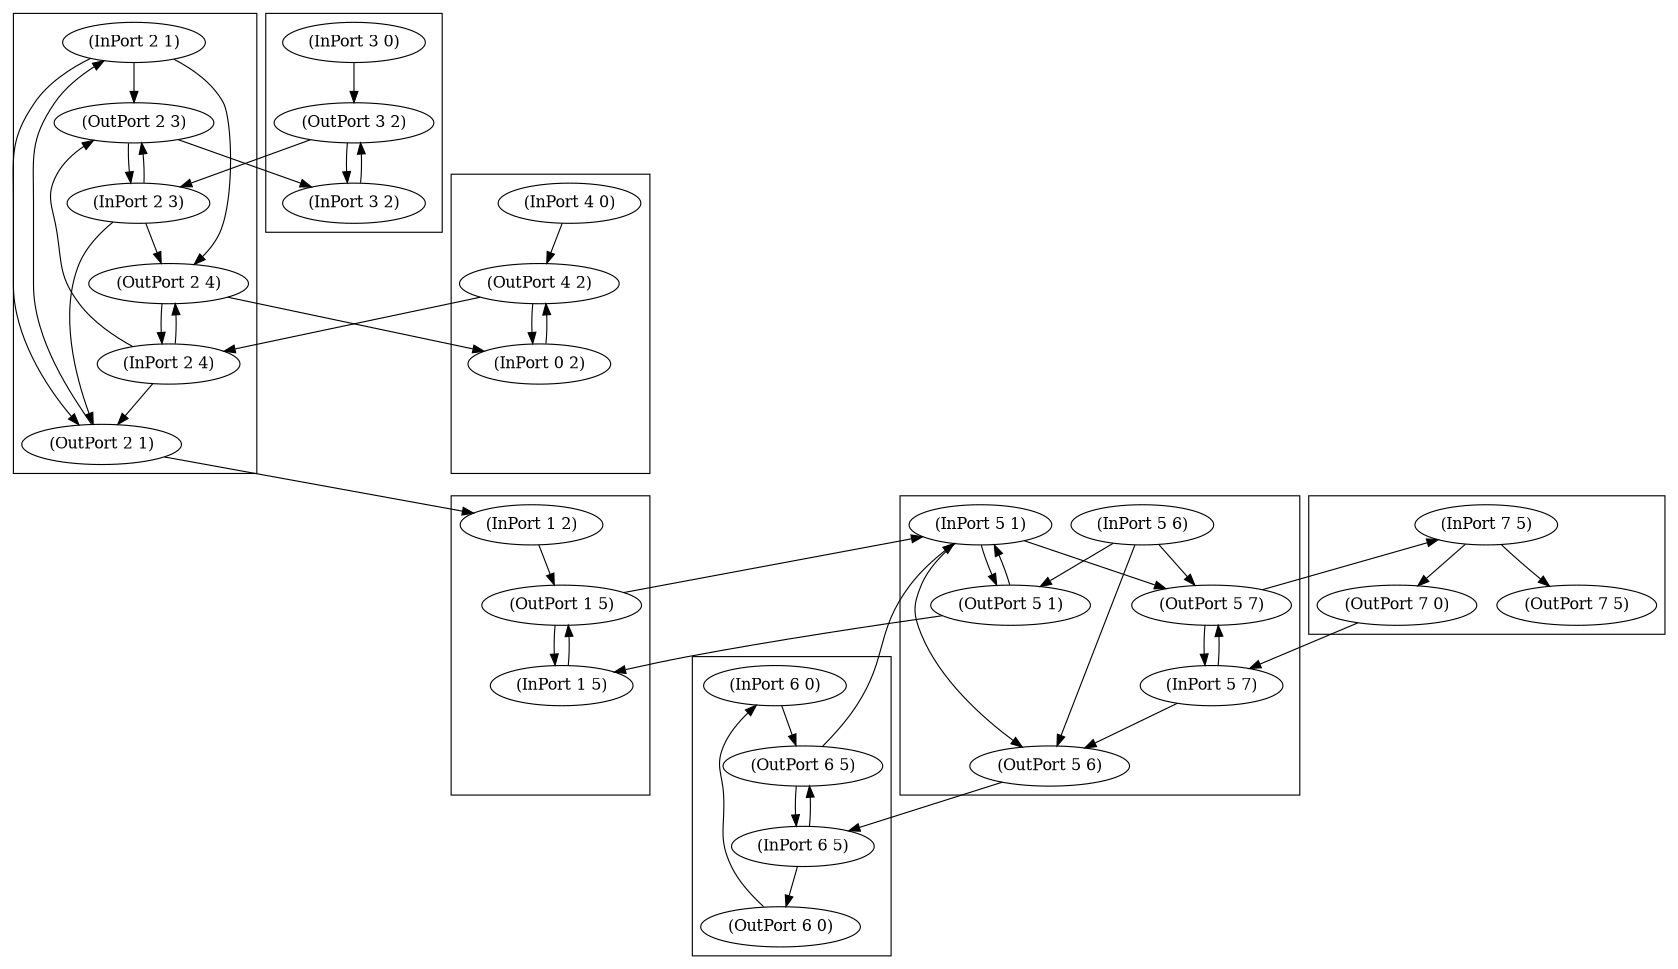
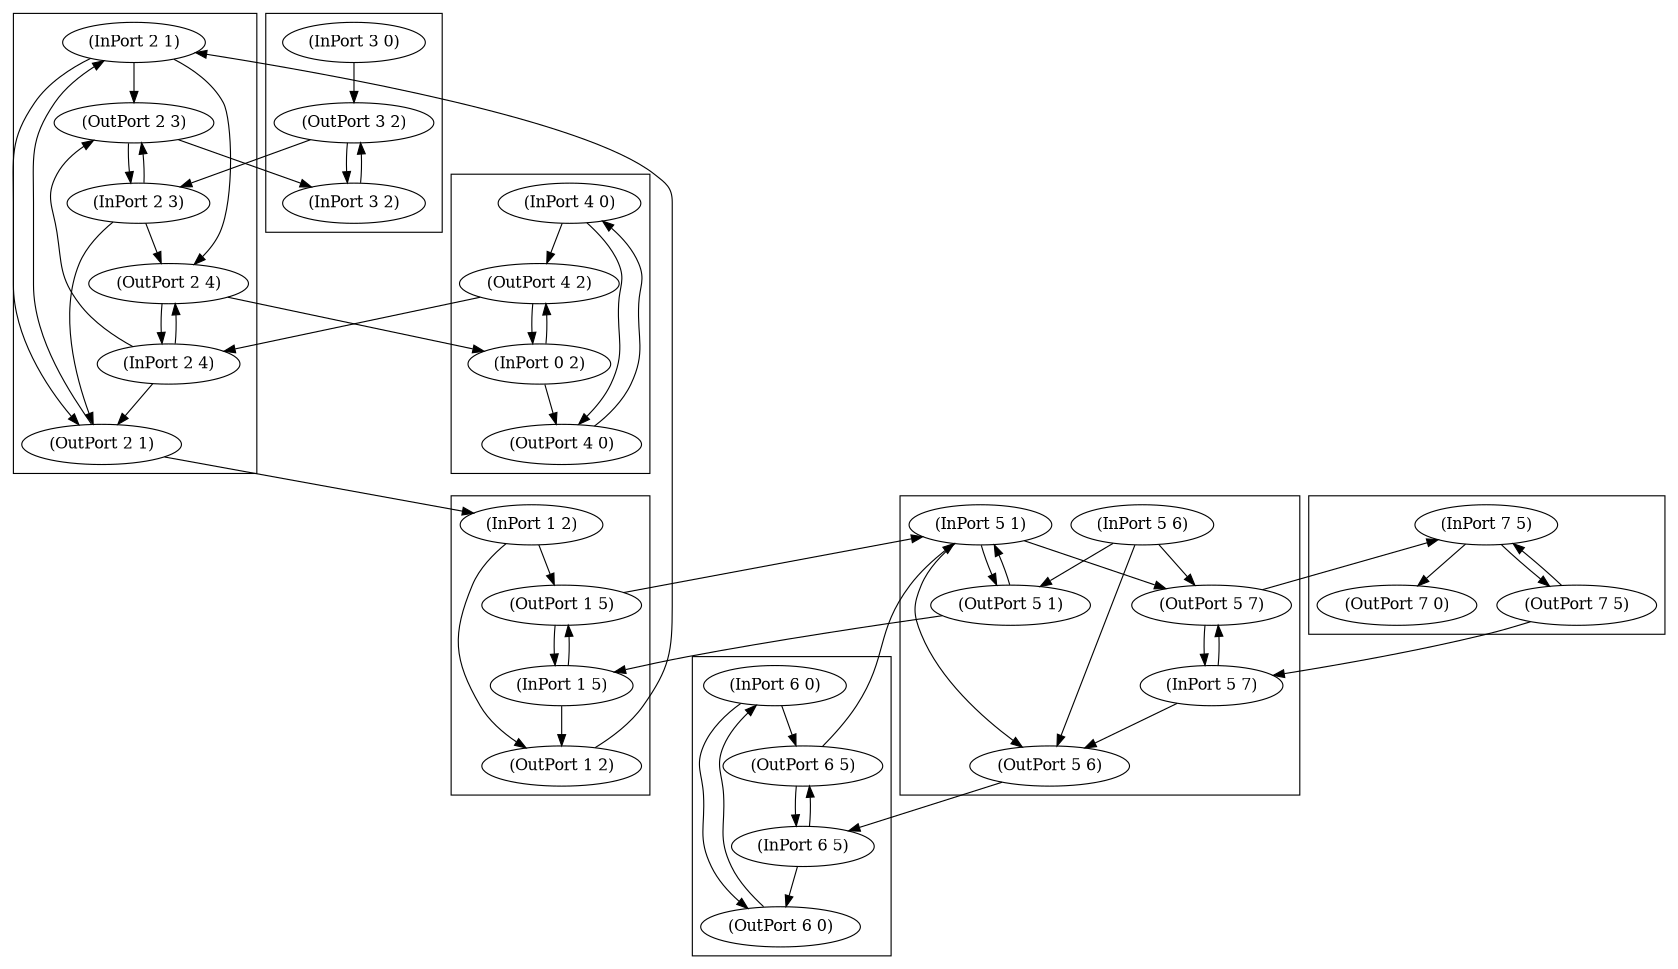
none -> (562, 444)
none -> (1542, 568)
(1309, 644) -> (1408, 651)
none -> (562, 766)
none -> (704, 800)
